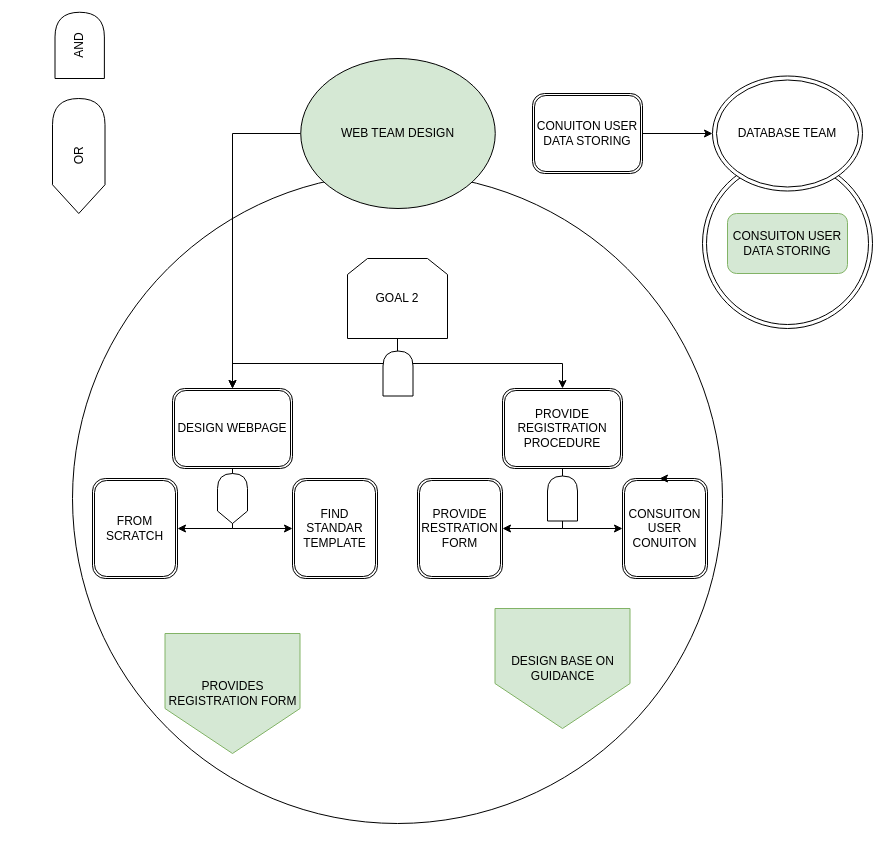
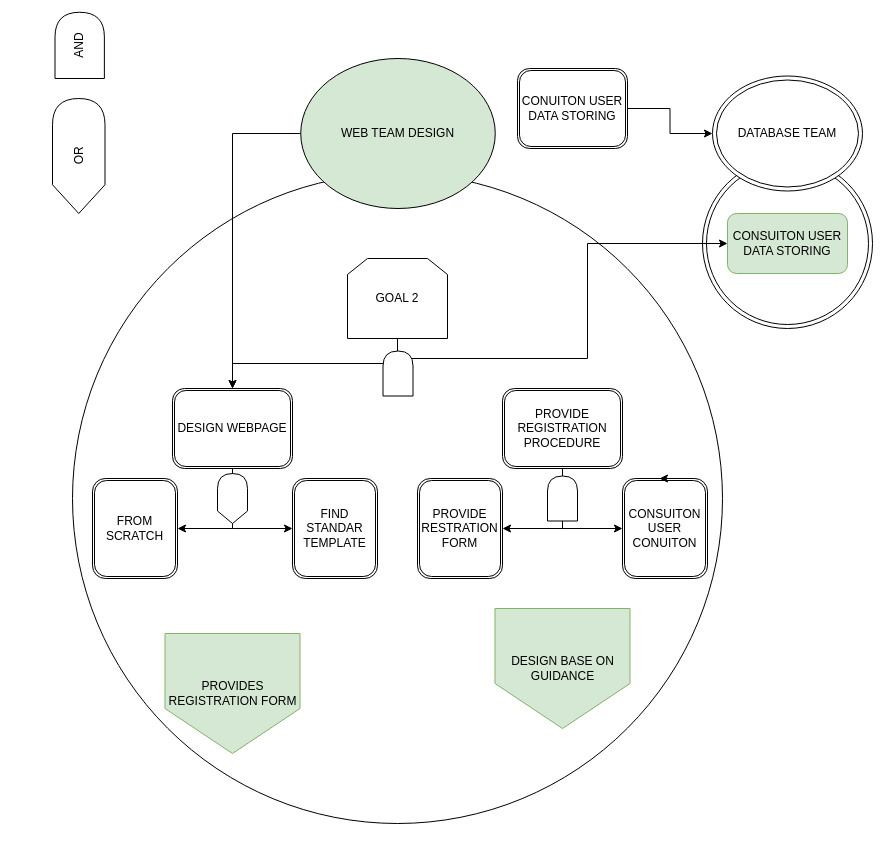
(588, 134) -> (573, 109)
(496, 364) -> (588, 324)
